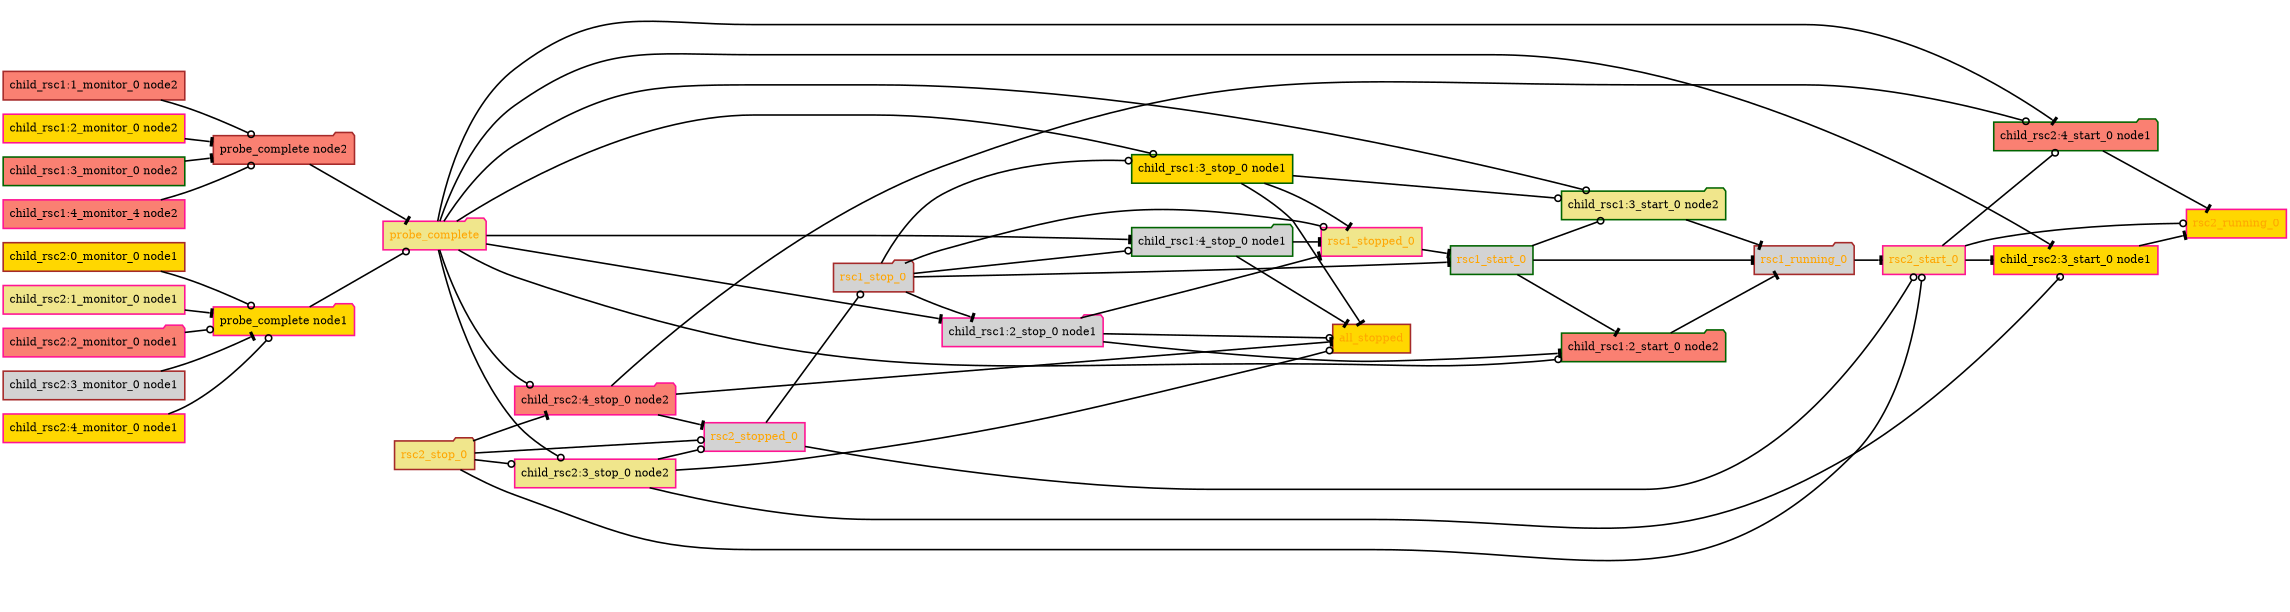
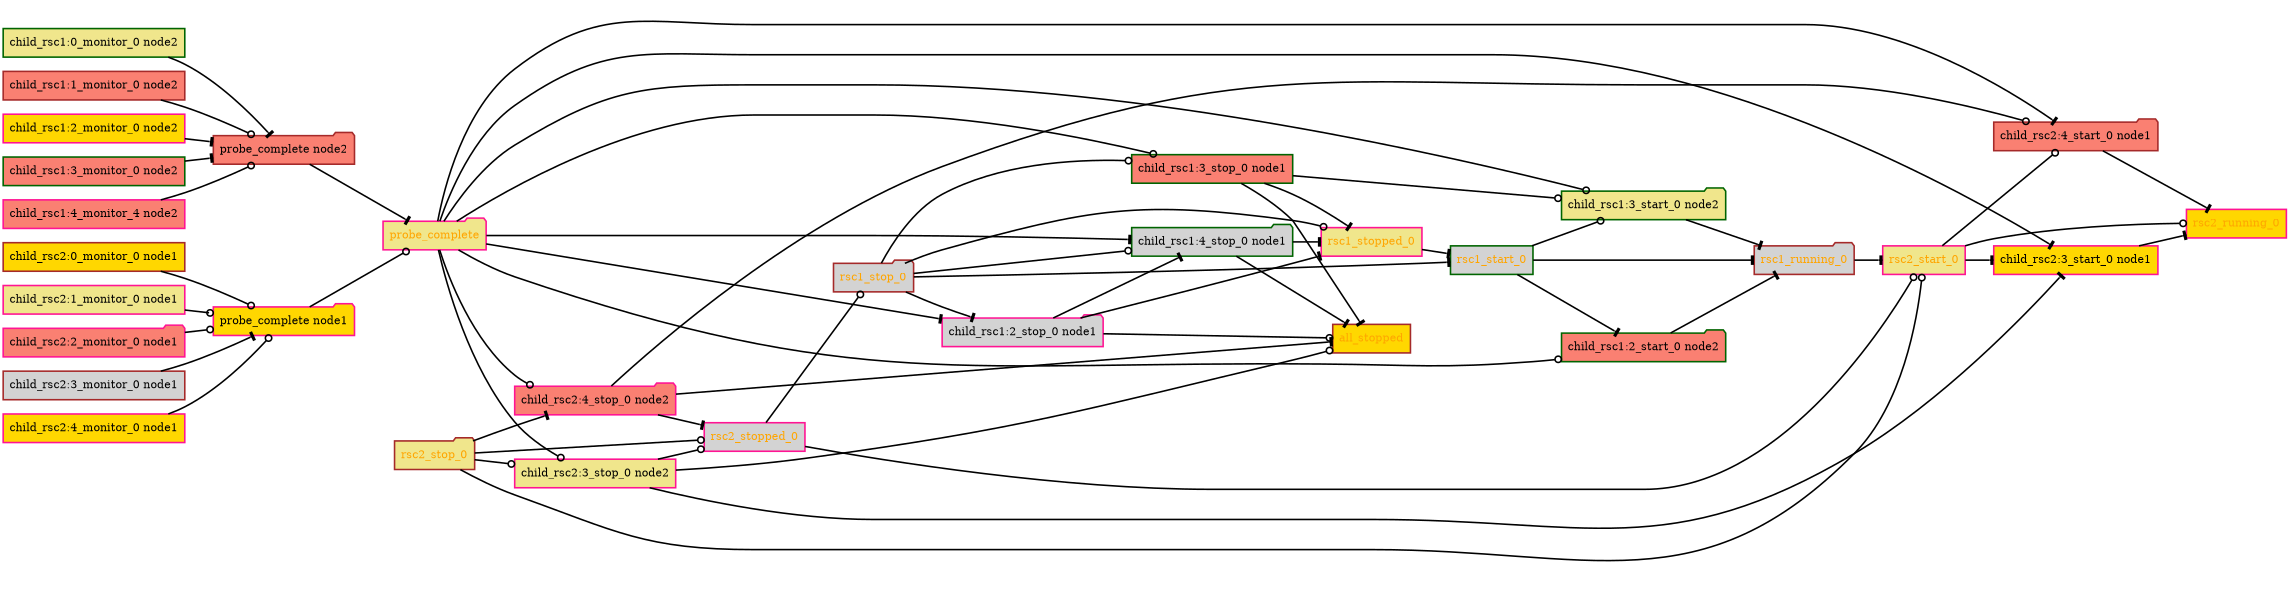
none -> (94, 43)
(2076, 136) -> (2076, 136)
(1212, 169) -> (1212, 169)
(197, 311) -> (197, 311)
(1273, 357) -> (1116, 288)
(1393, 520) -> (1393, 520)
